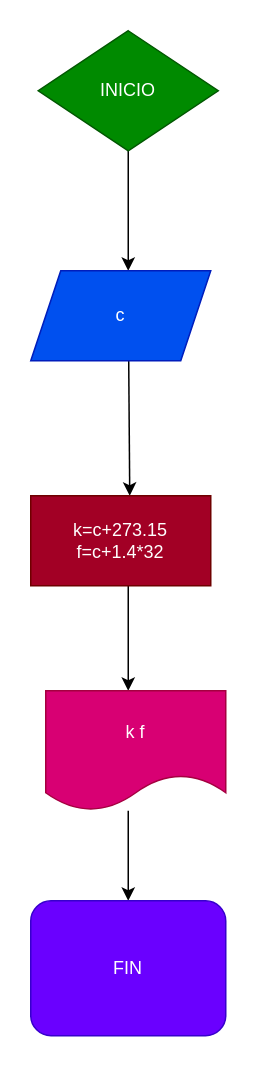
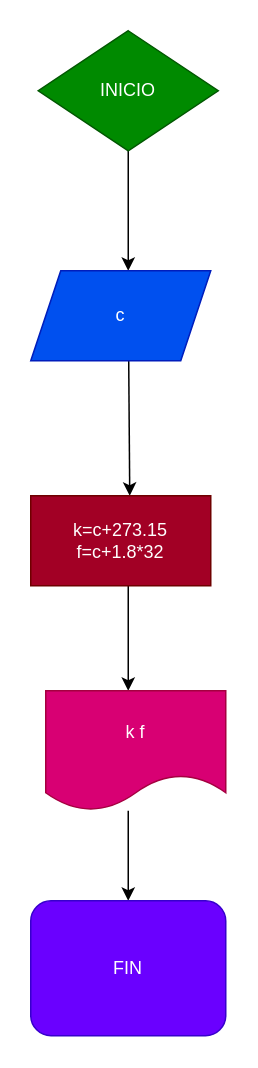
(121, 541) -> (121, 541)
